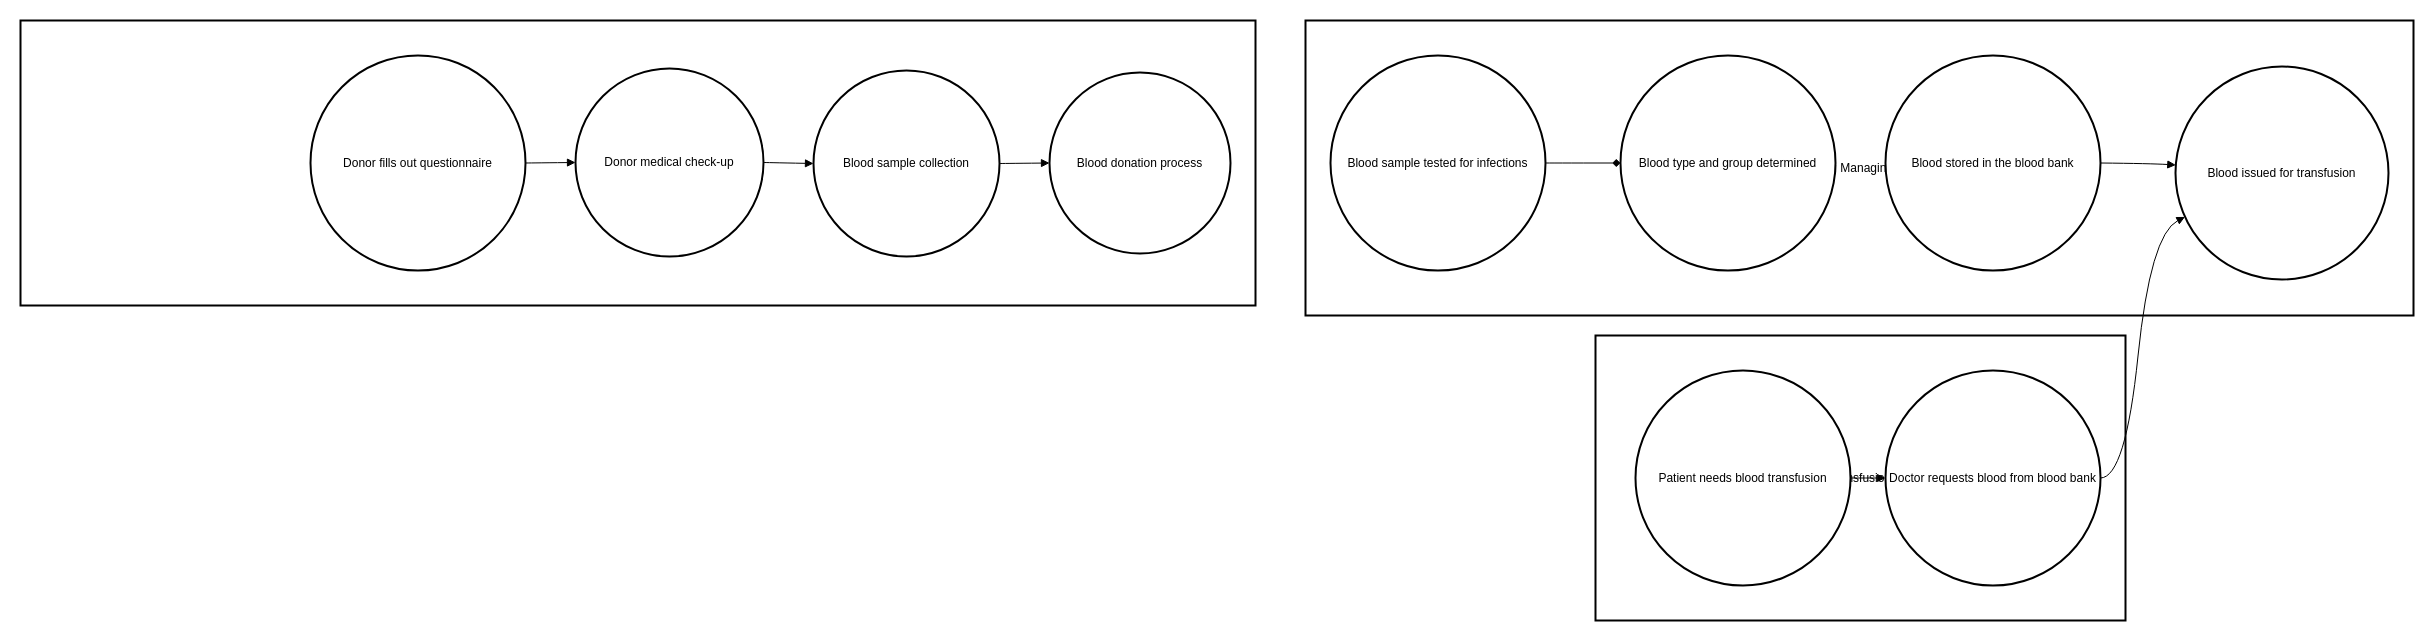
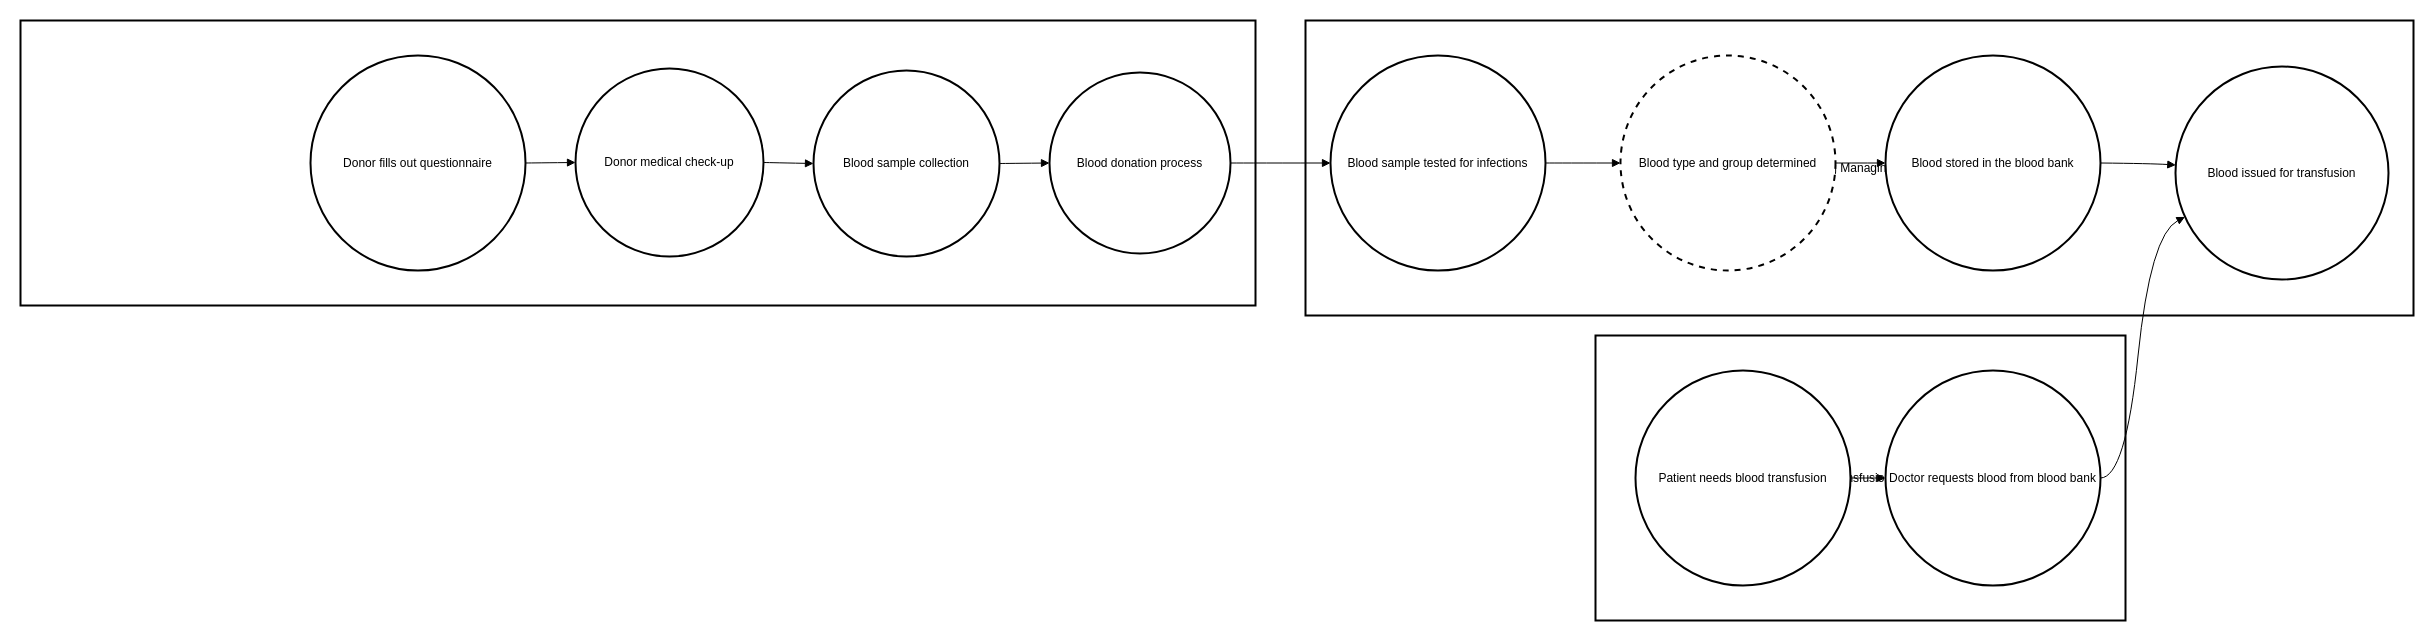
none -> (1277, 163)
(1611, 163) -> (1611, 163)
(1728, 163) -> (1728, 163)
none -> (1857, 163)
